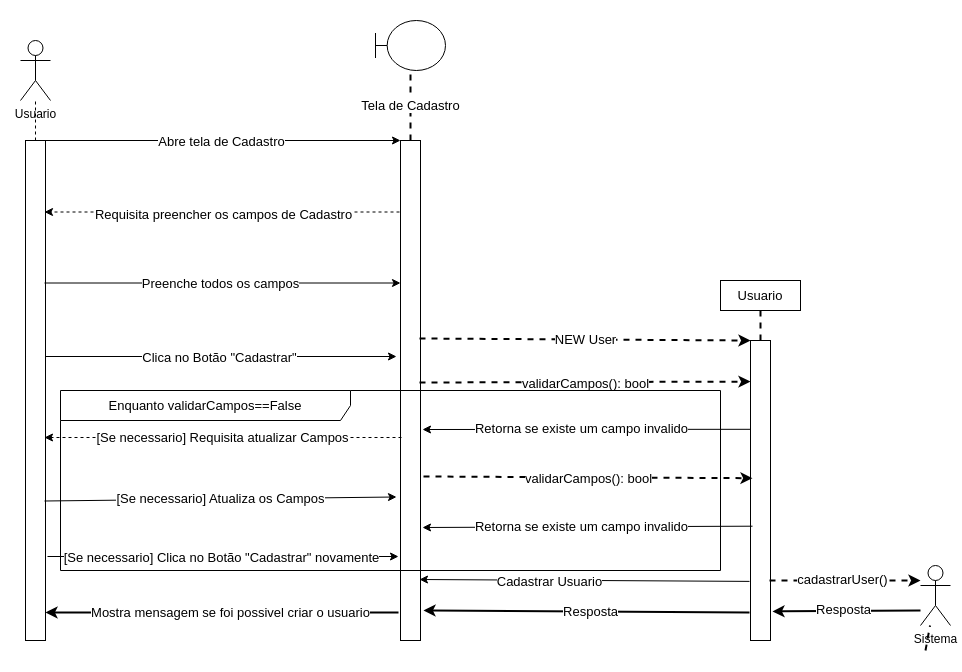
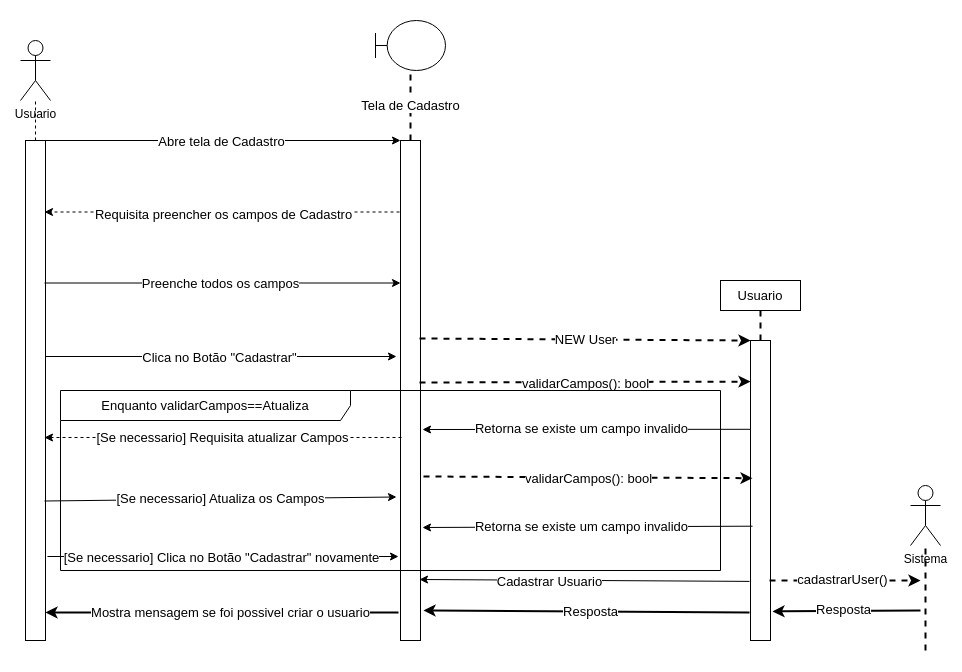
(206, 406) -> (206, 406)
(936, 596) -> (926, 516)
